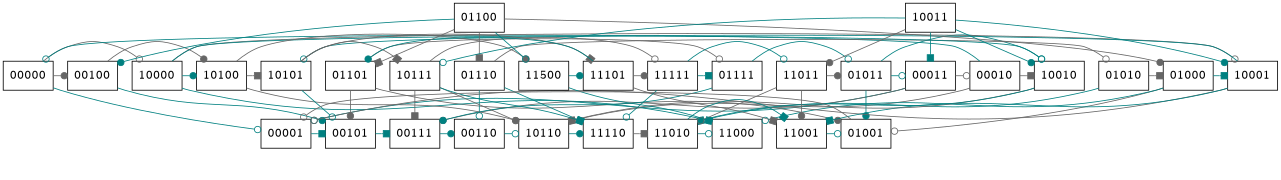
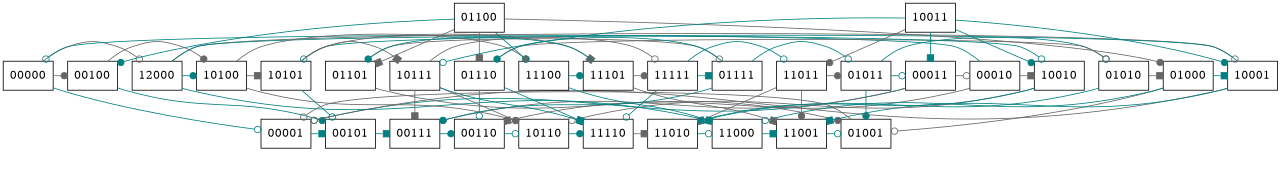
(959, 35) -> (991, 38)
none -> (612, 38)
(157, 76) -> (157, 76)
(544, 76) -> (544, 76)
(733, 100) -> (765, 134)
(350, 102) -> none
(773, 105) -> (741, 105)
